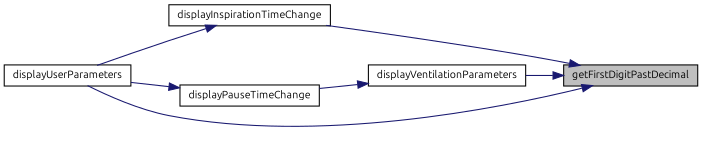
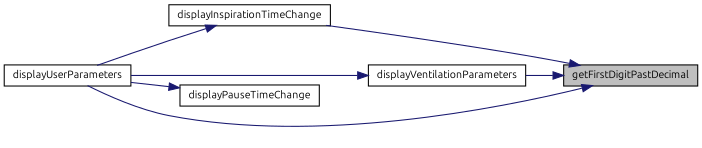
(338, 87) -> (244, 75)
